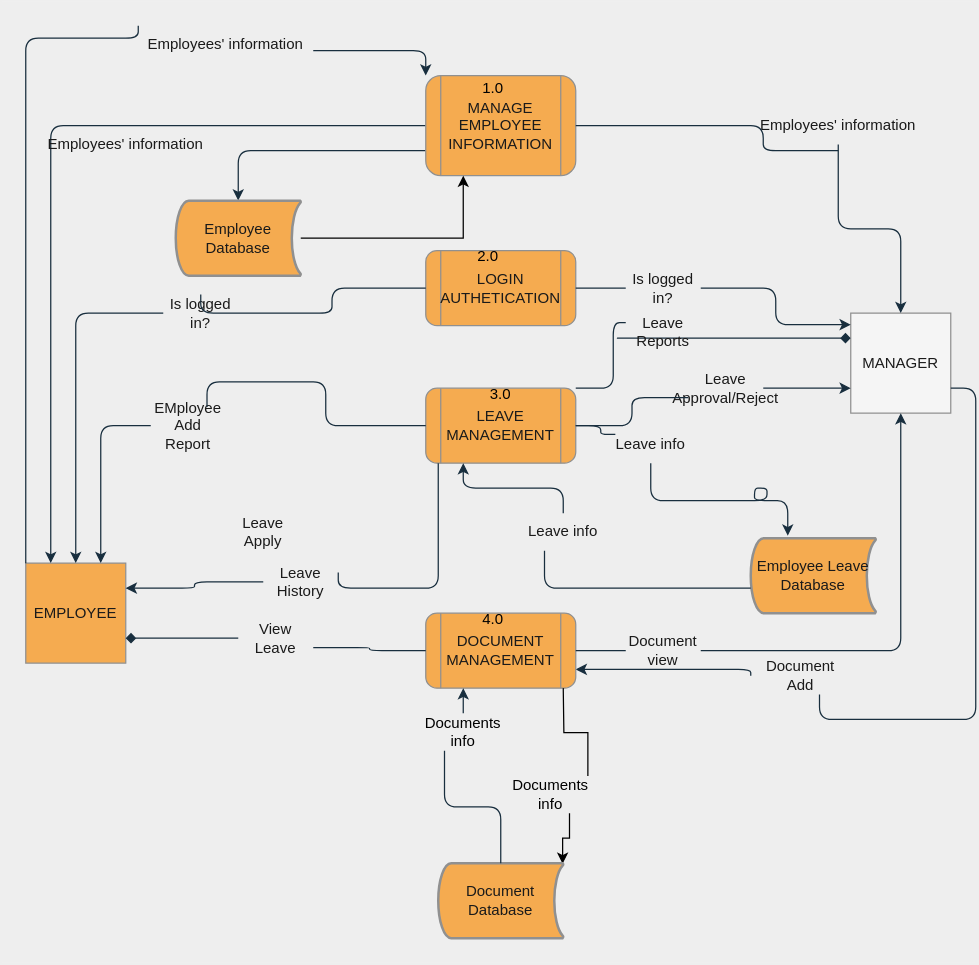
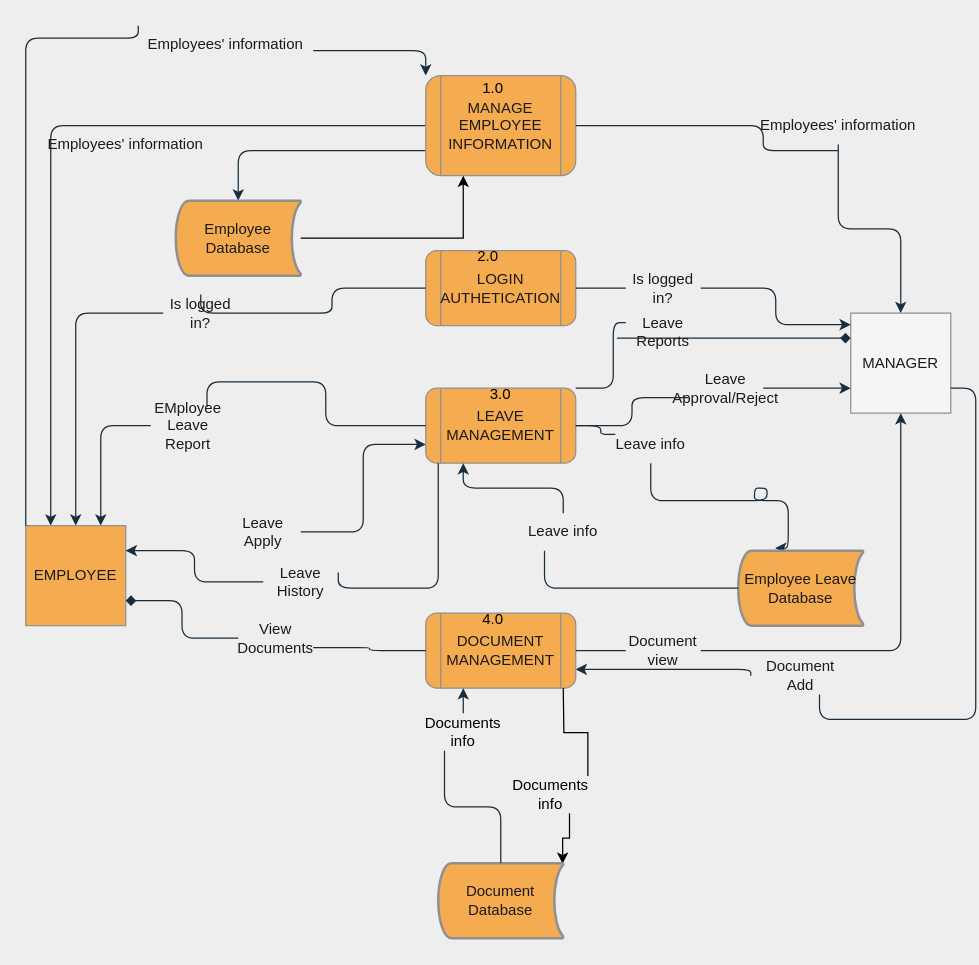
(188, 426) -> (188, 426)
none -> (363, 492)
(813, 576) -> (801, 588)
(76, 613) -> (76, 576)
(276, 638) -> (276, 638)
